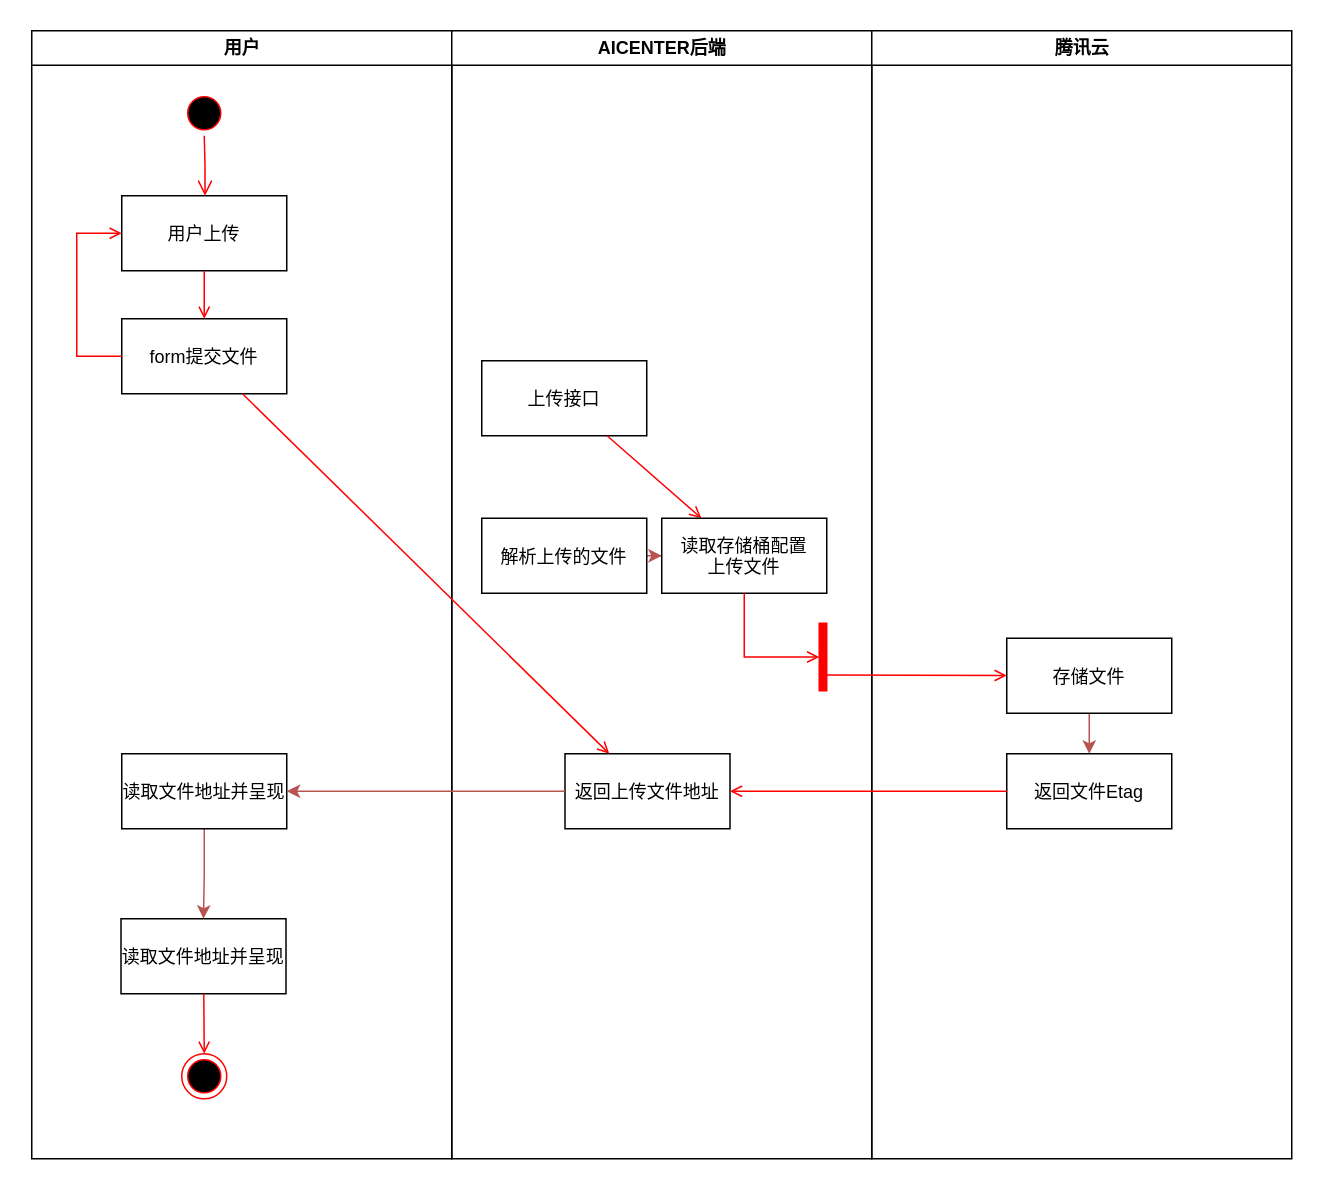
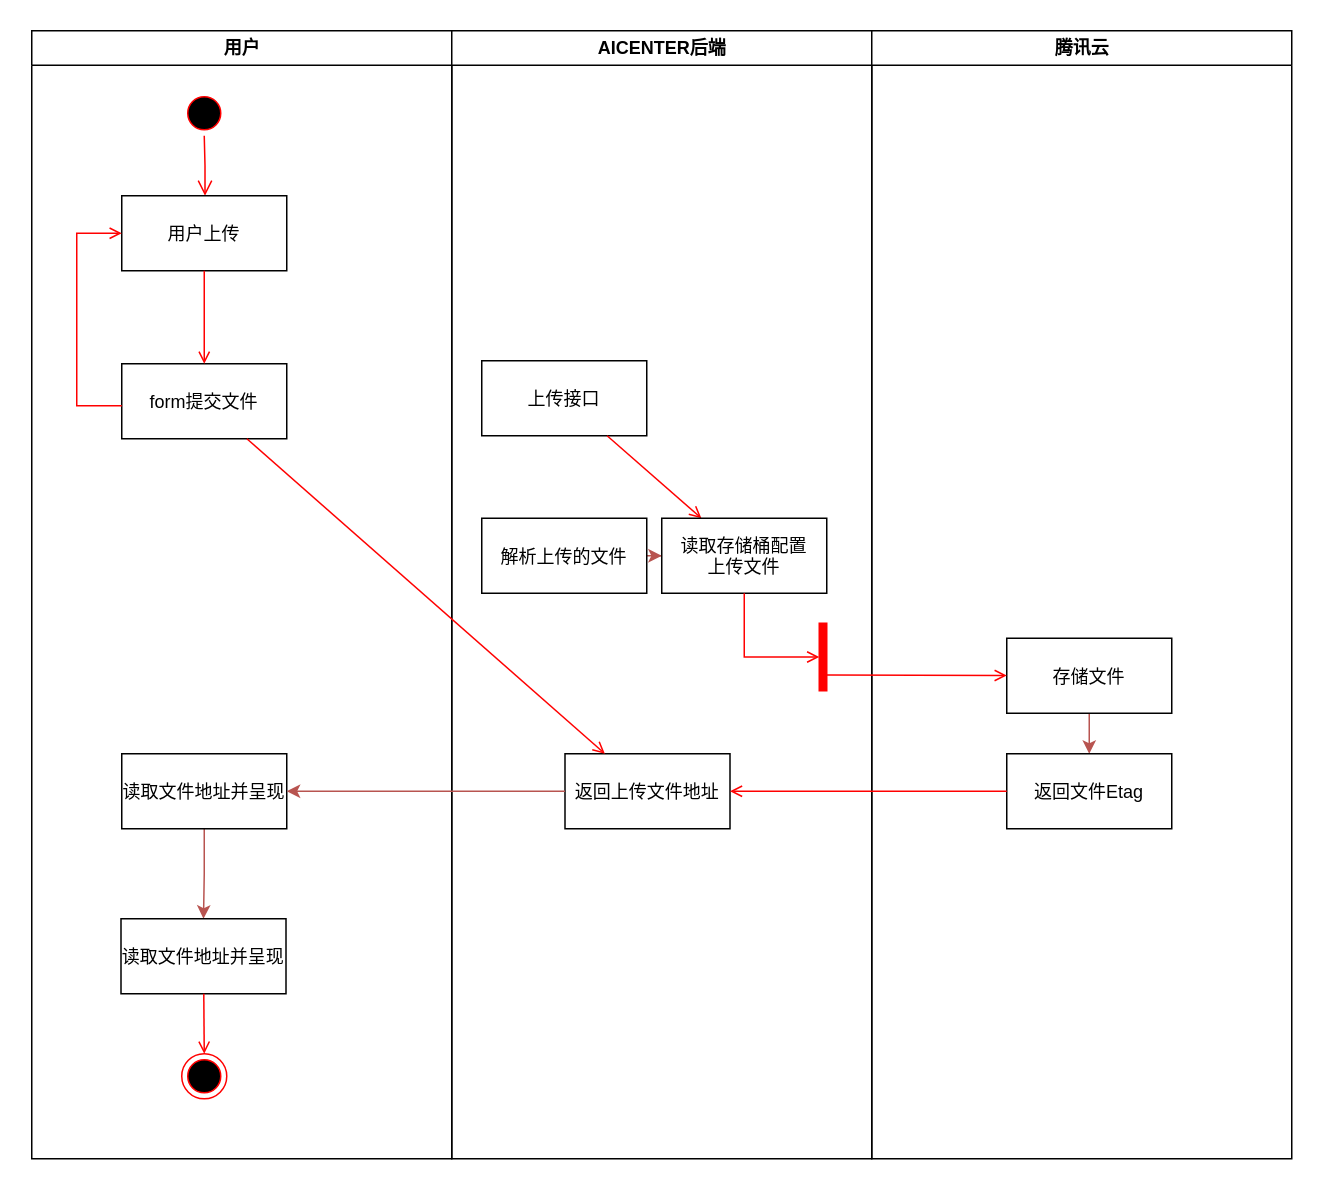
(204, 356) -> (204, 401)
